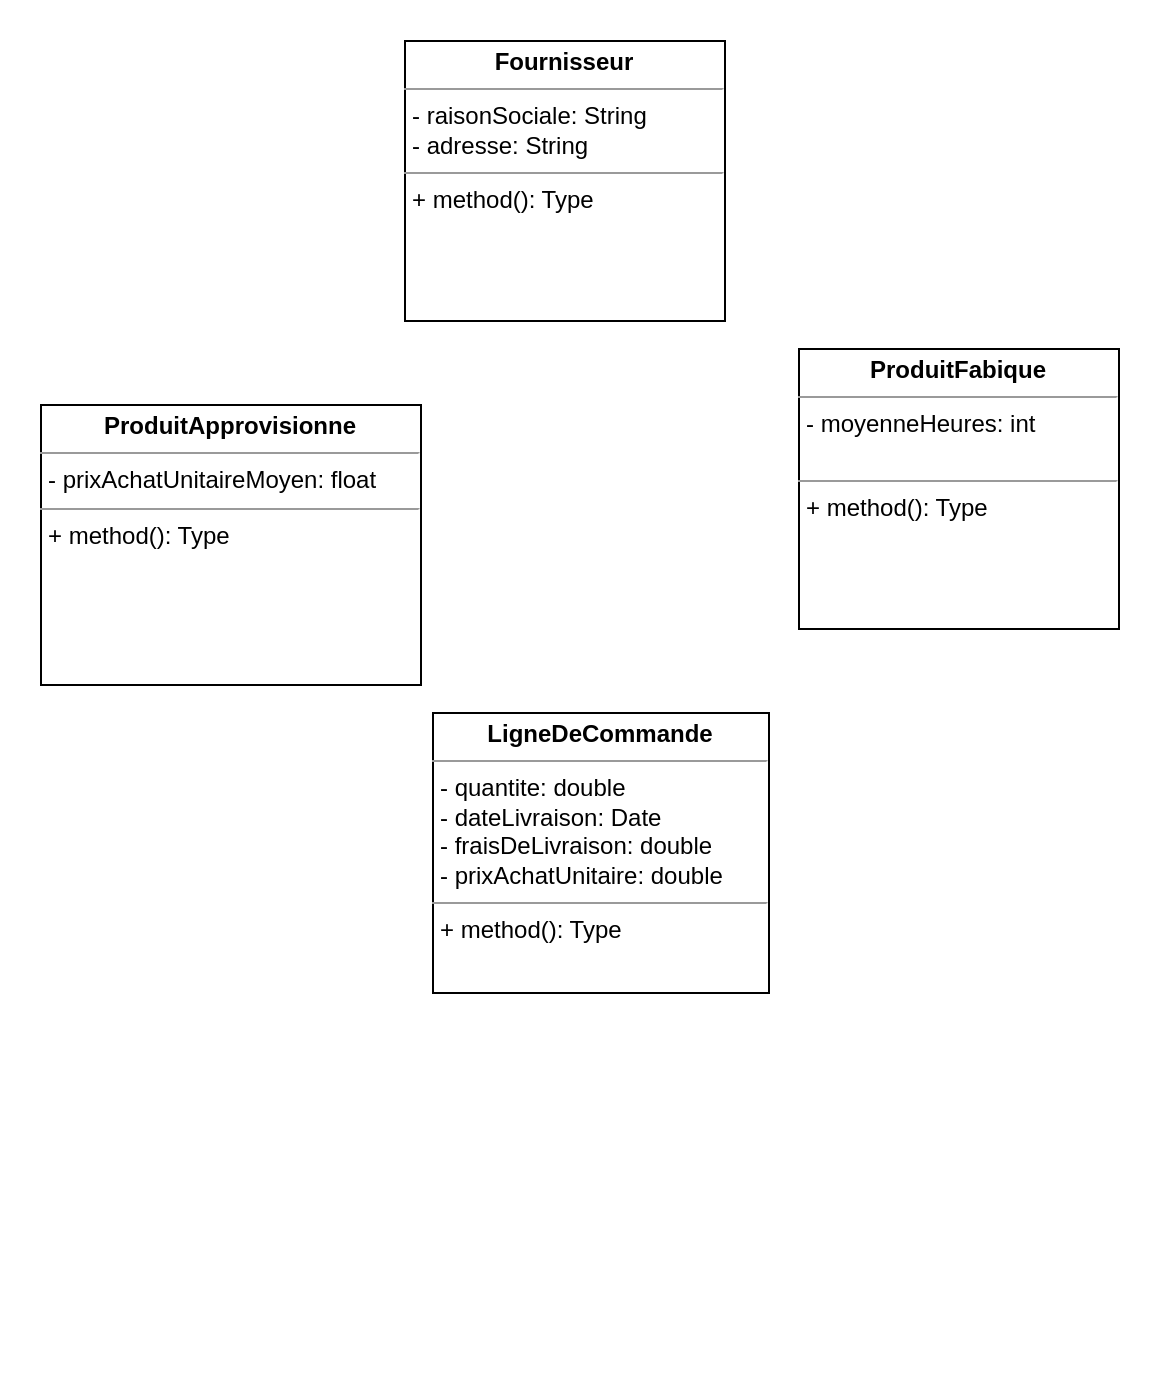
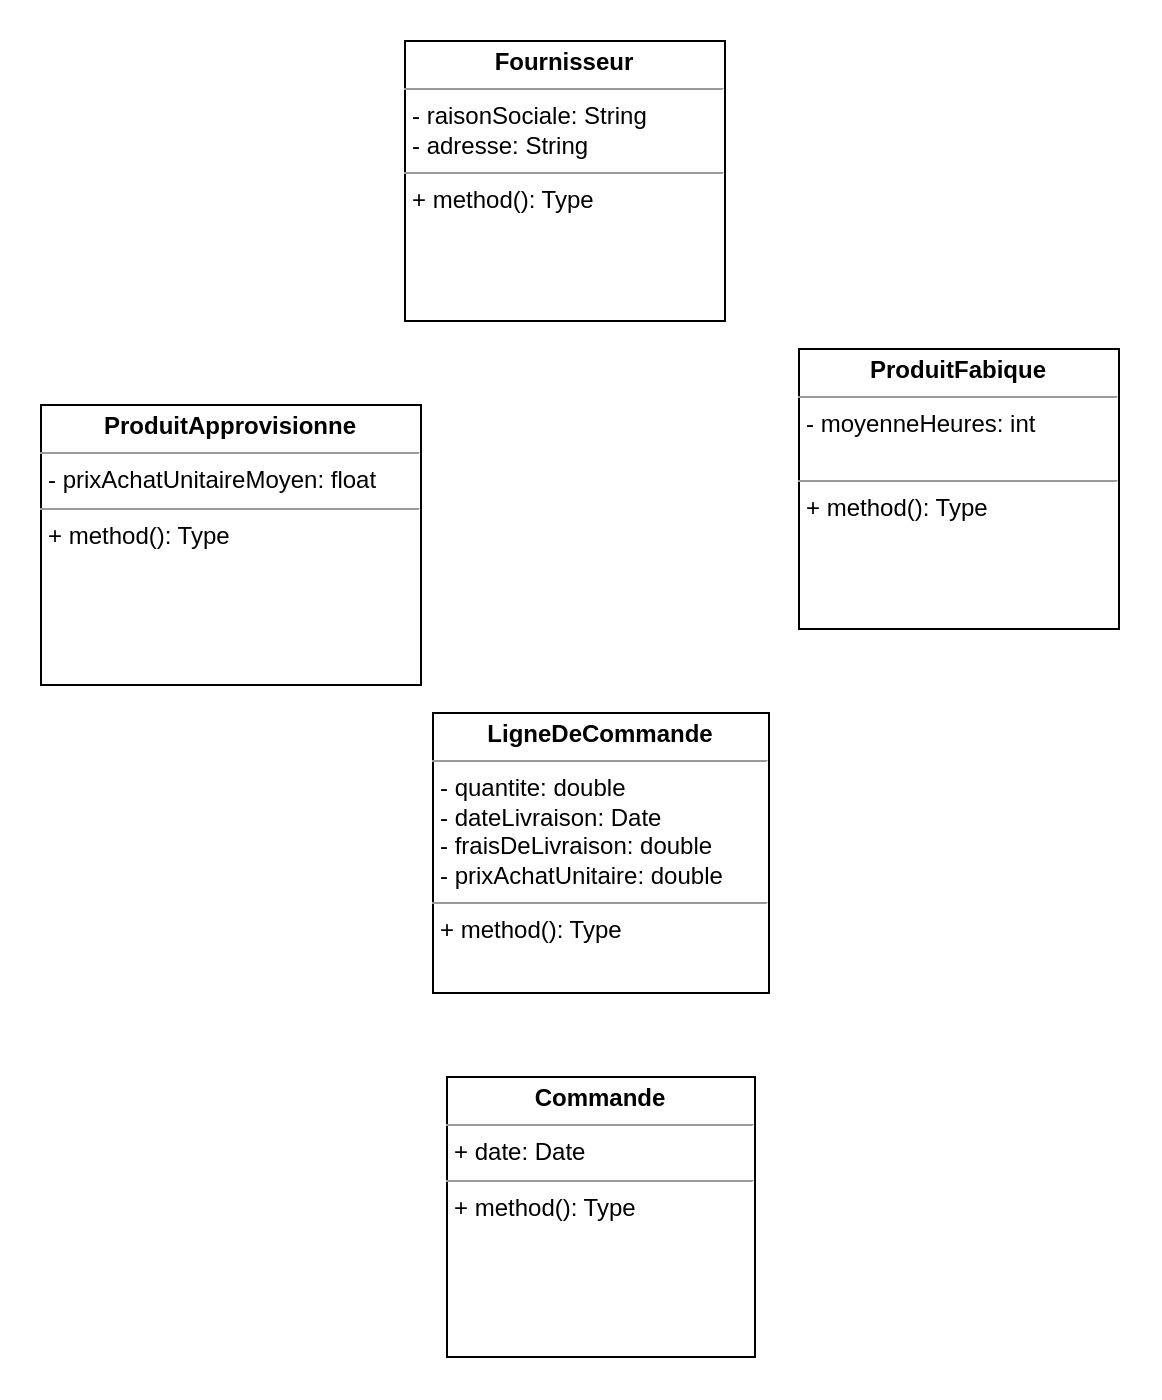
none -> (601, 1217)
